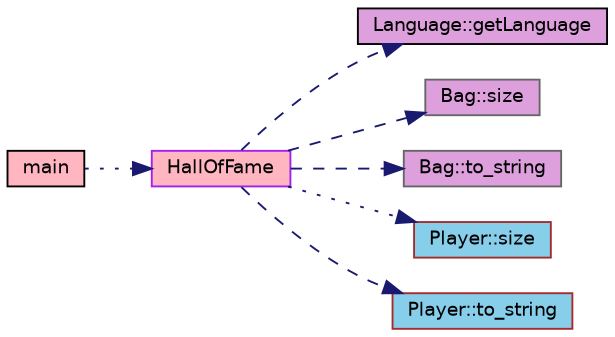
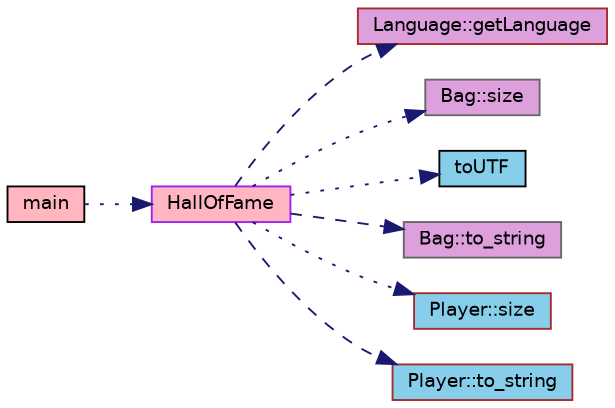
(482, 26) -> (482, 26)
(347, 134) -> (327, 147)
none -> (482, 169)
